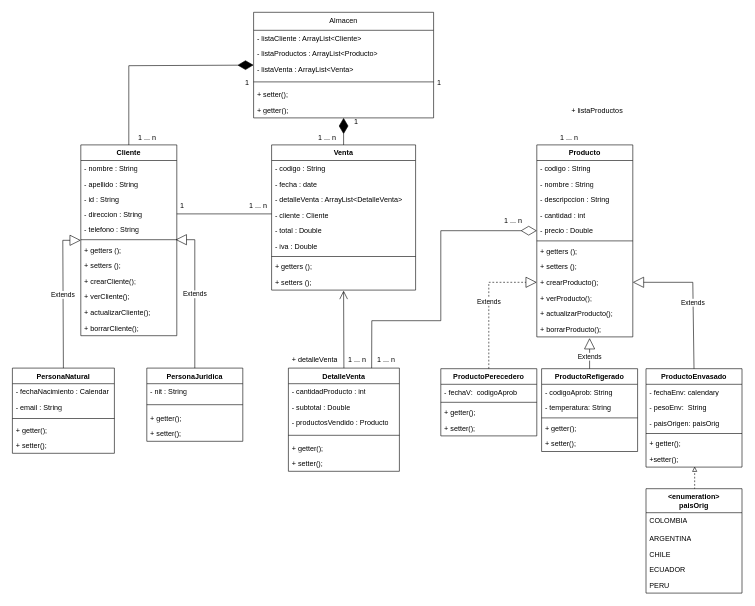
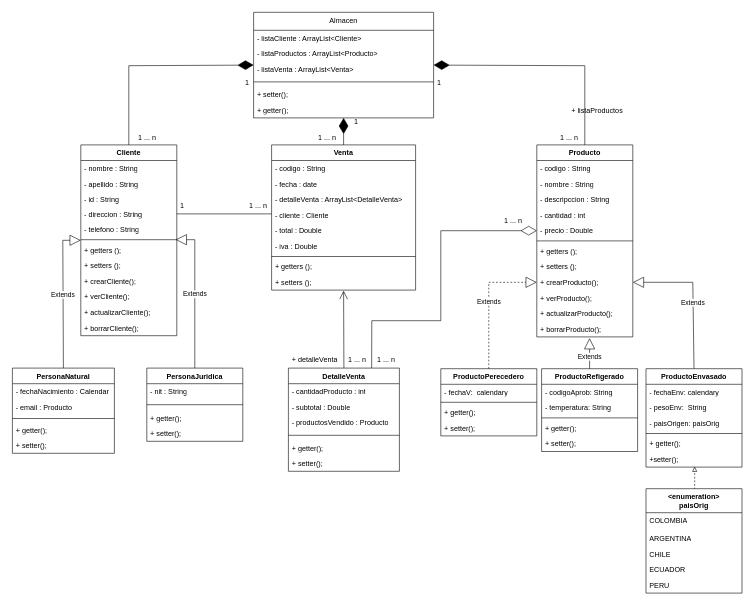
none -> (537, 66)
(485, 393) -> (481, 393)
(42, 408) -> (47, 408)
